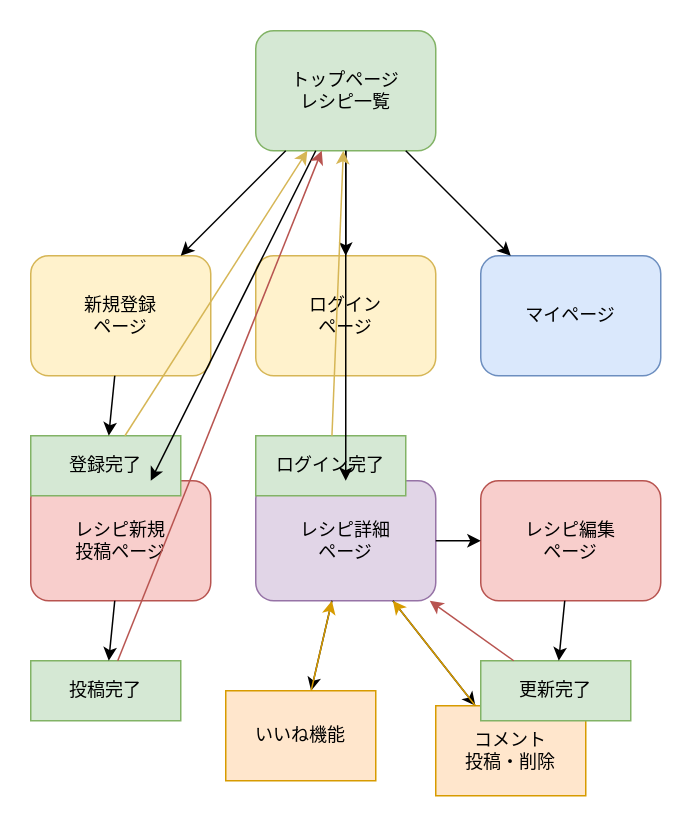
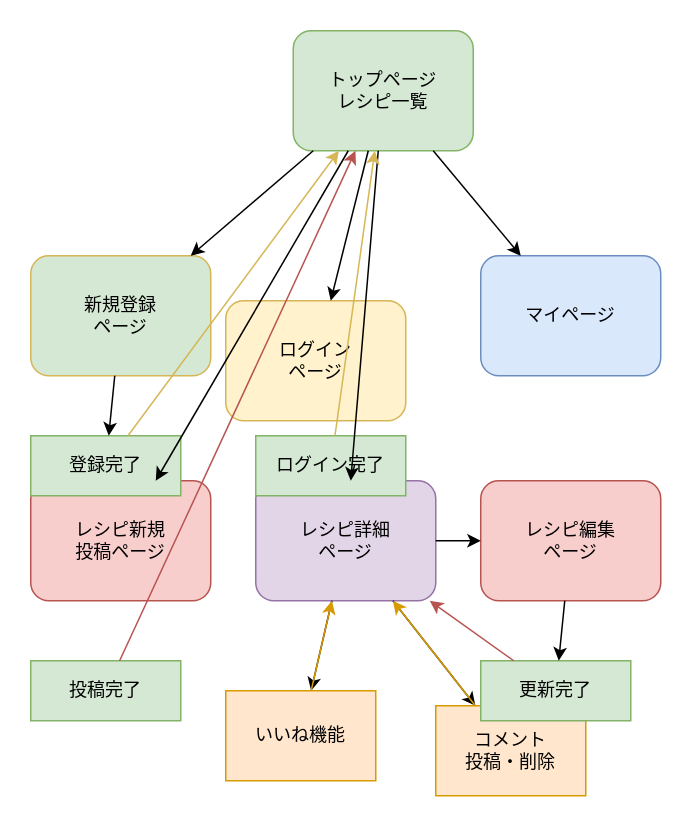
(346, 91) -> (383, 91)
(121, 316) -> (121, 316)
(346, 316) -> (316, 361)
(112, 626) -> none
